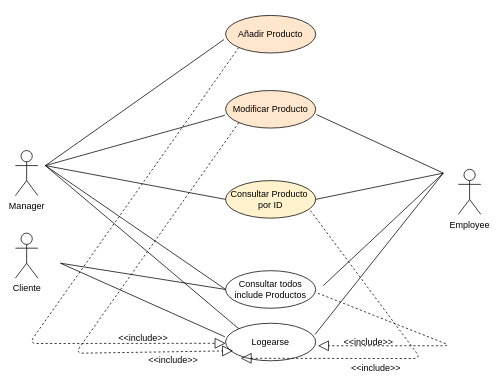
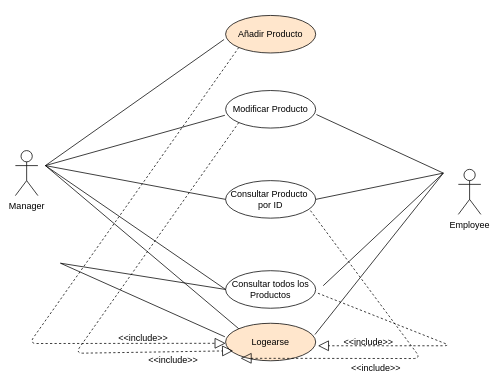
(270, 109) -> (270, 109)
(270, 199) -> (270, 199)
(27, 255) -> none
(270, 289) -> (270, 289)
(270, 342) -> (270, 342)
